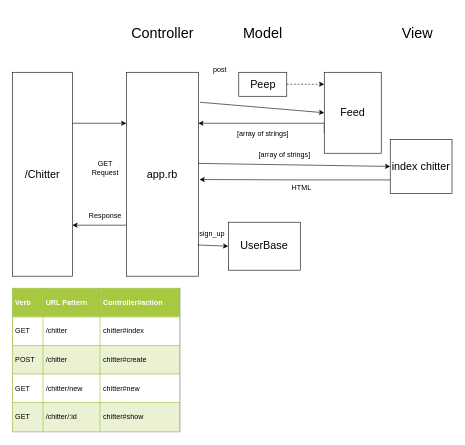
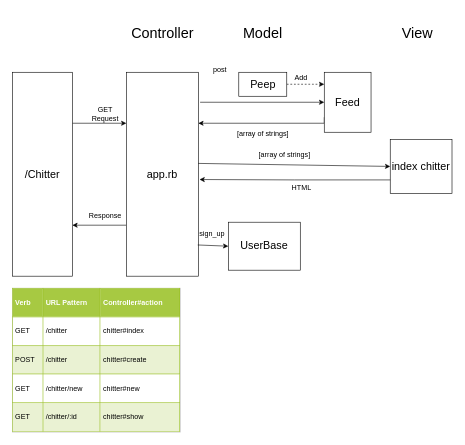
none -> (306, 78)
(353, 113) -> (348, 102)
(105, 168) -> (105, 114)
